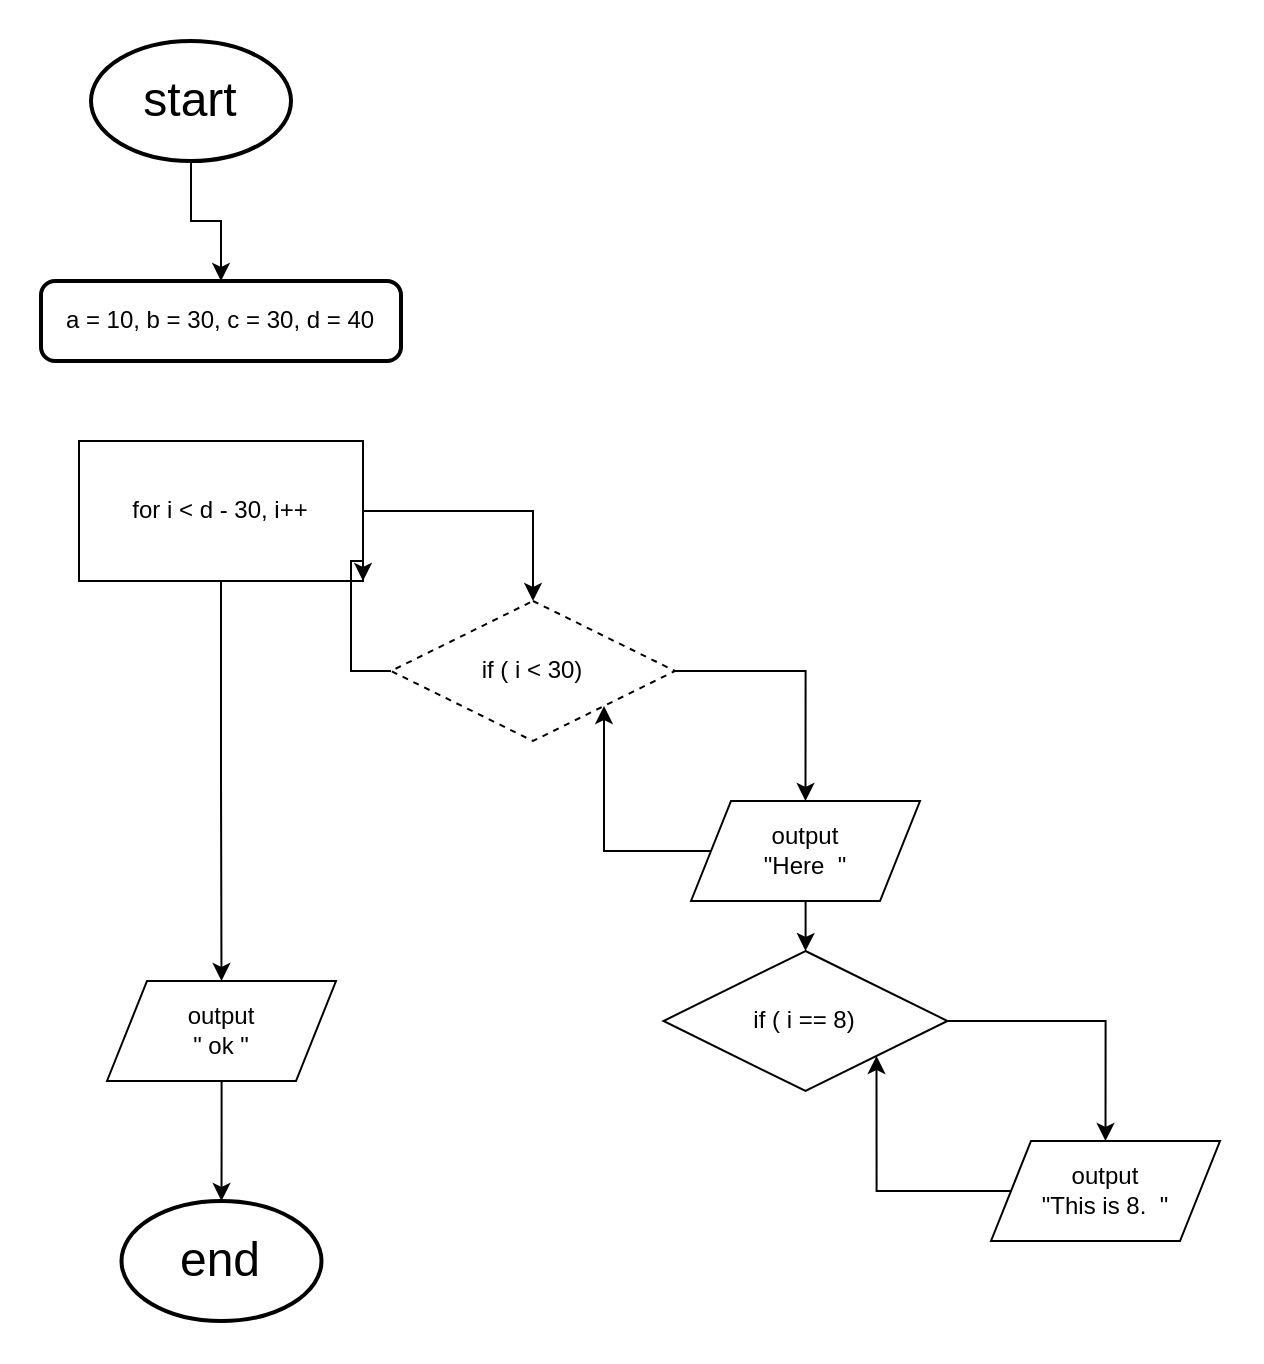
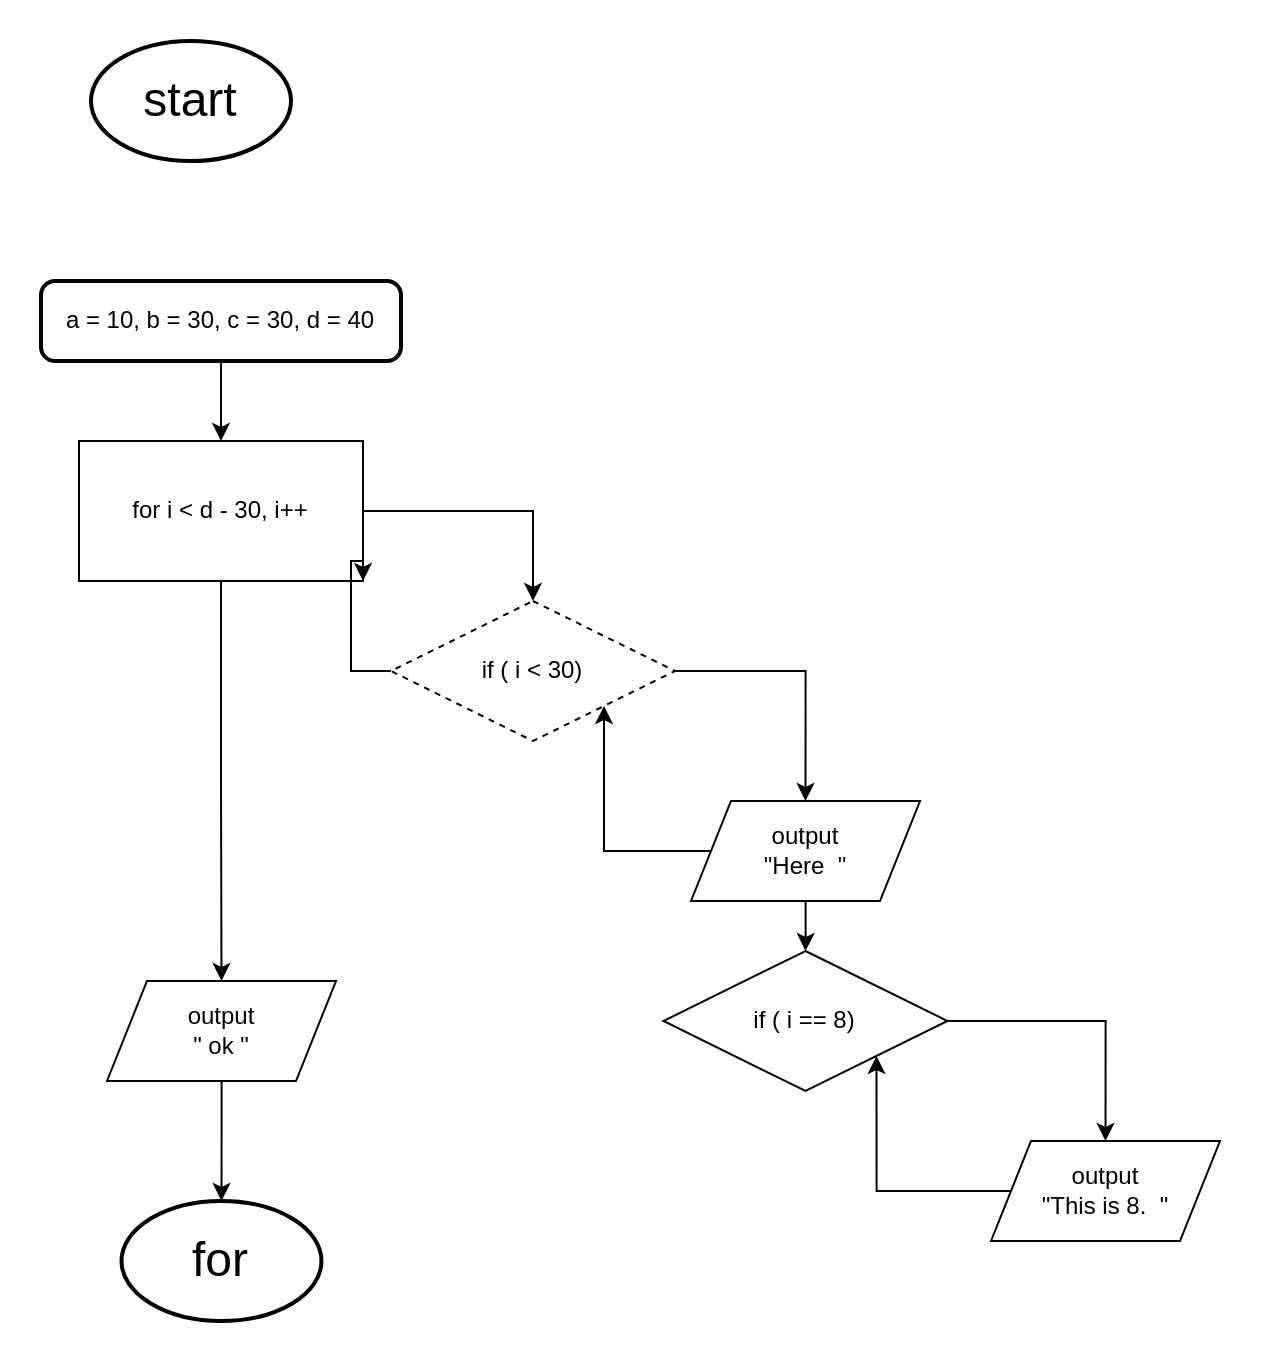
(199, 221) -> none
none -> (221, 394)
(221, 1261) -> (221, 1261)
